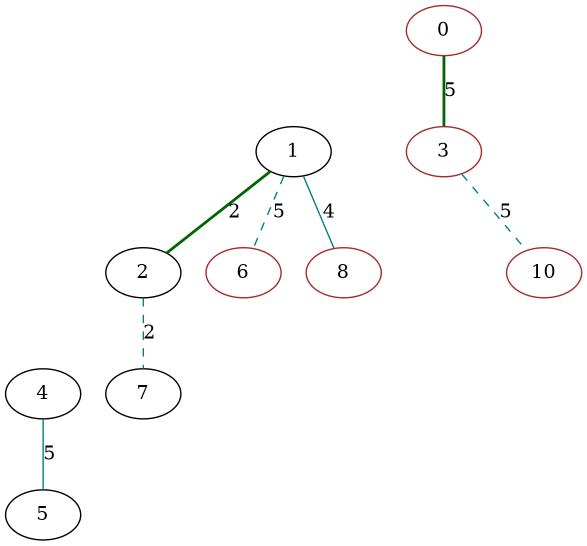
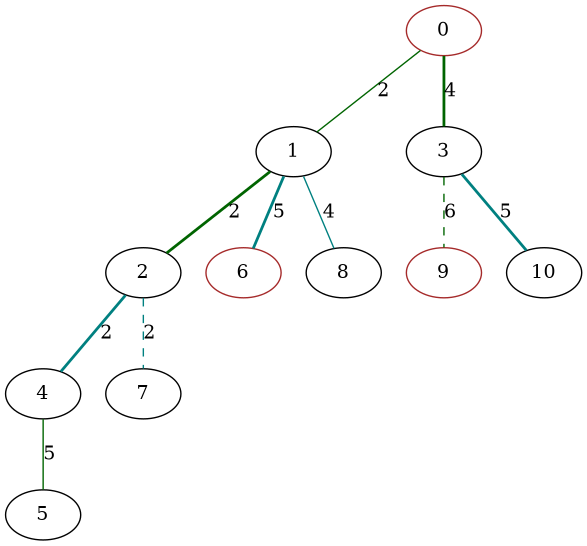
none -> (369, 91)
(451, 91) -> (451, 91)
(444, 152) -> (444, 152)
(269, 212) -> (269, 212)
(494, 212) -> (494, 212)
(344, 273) -> (344, 273)
none -> (444, 273)
(544, 273) -> (544, 273)
none -> (93, 333)
(43, 454) -> (43, 454)
